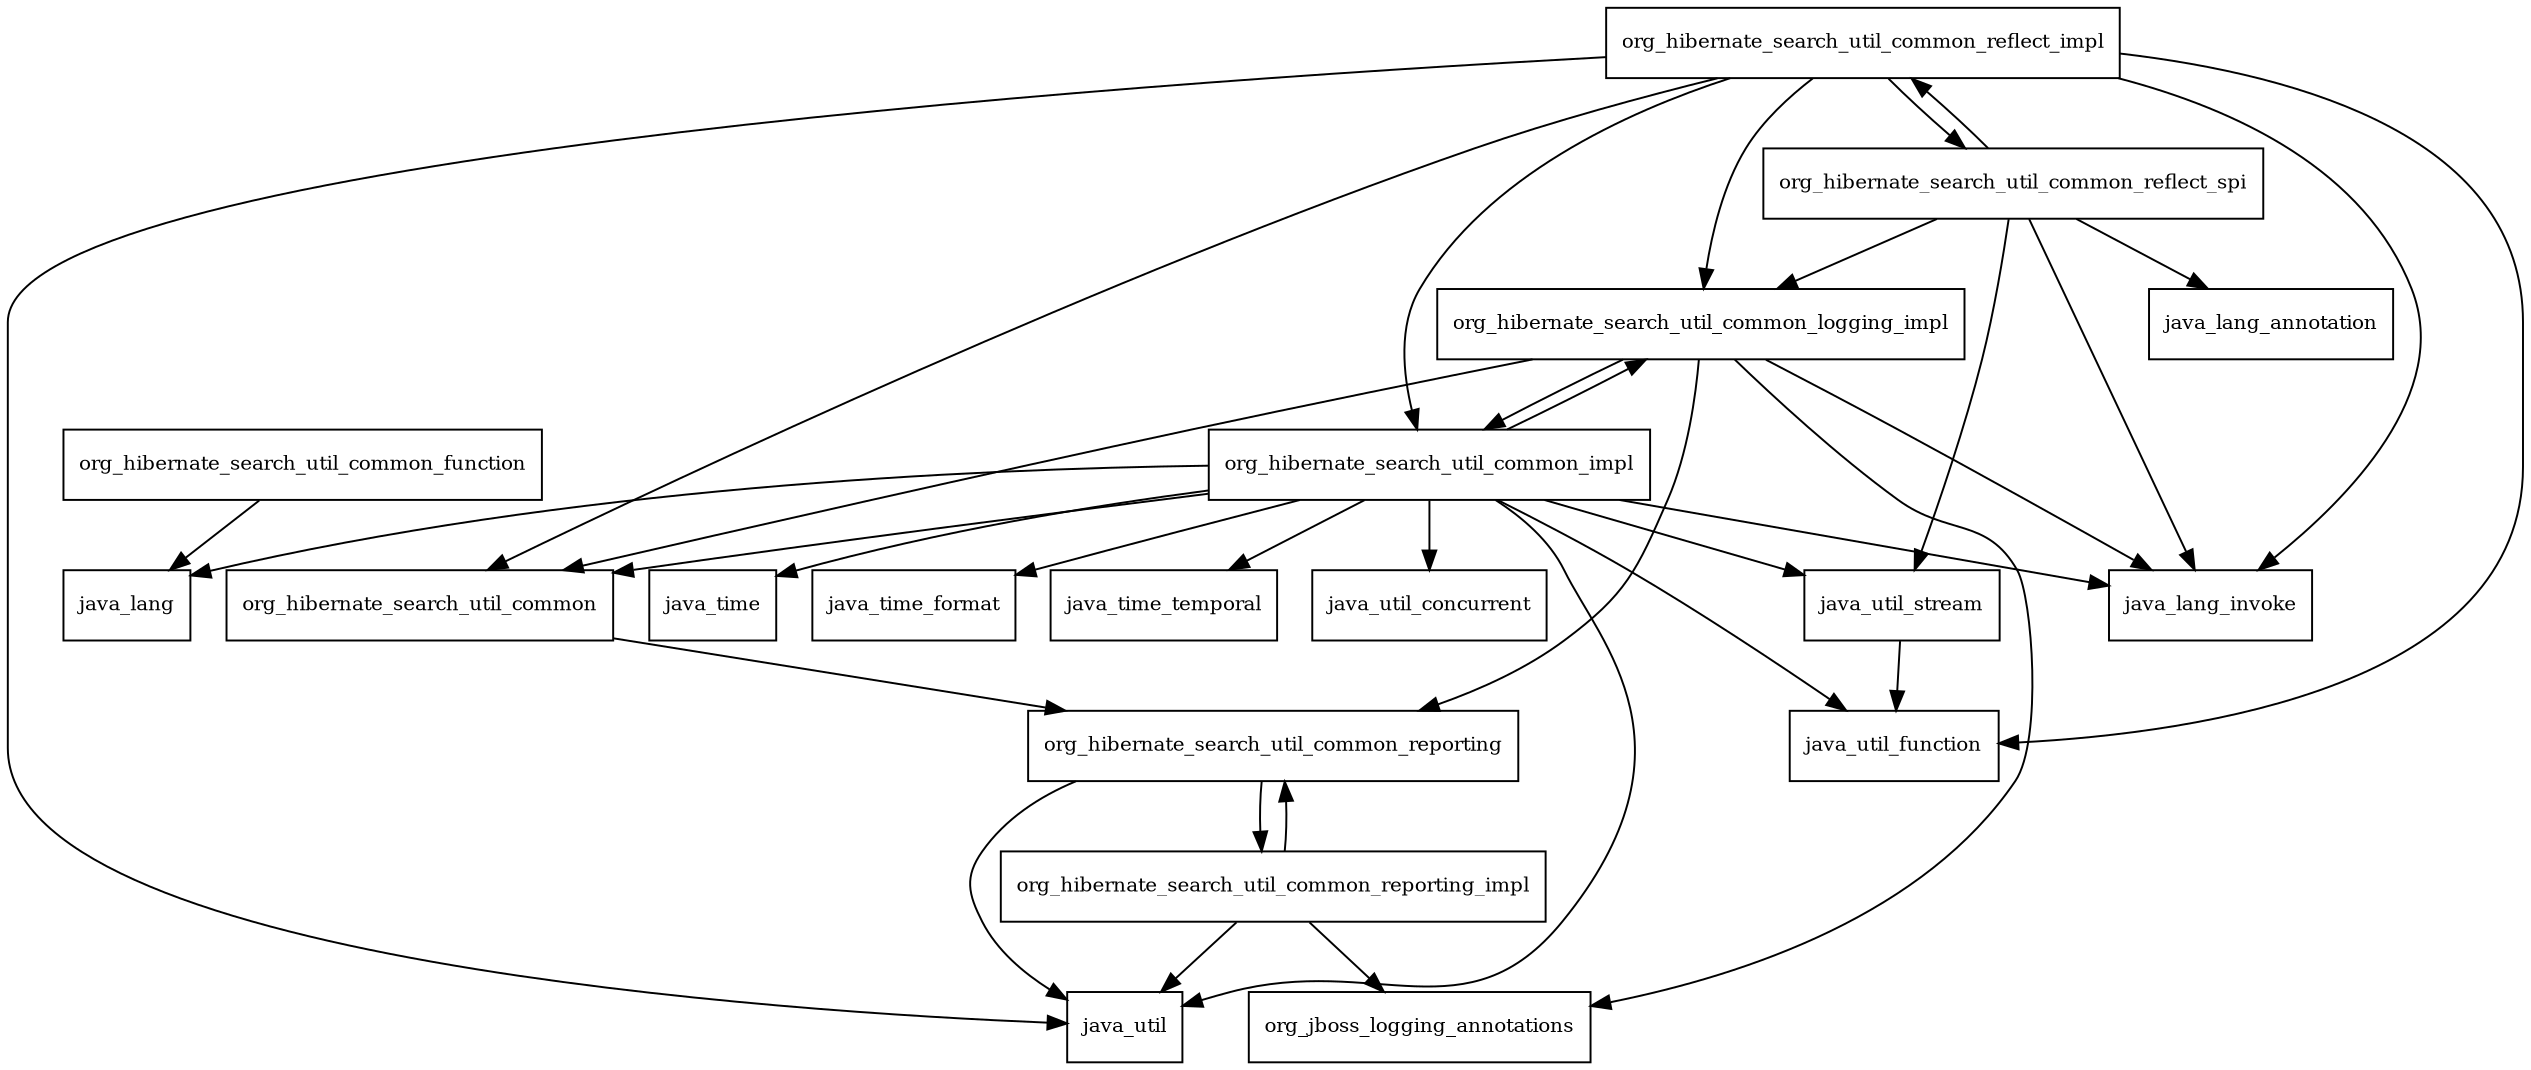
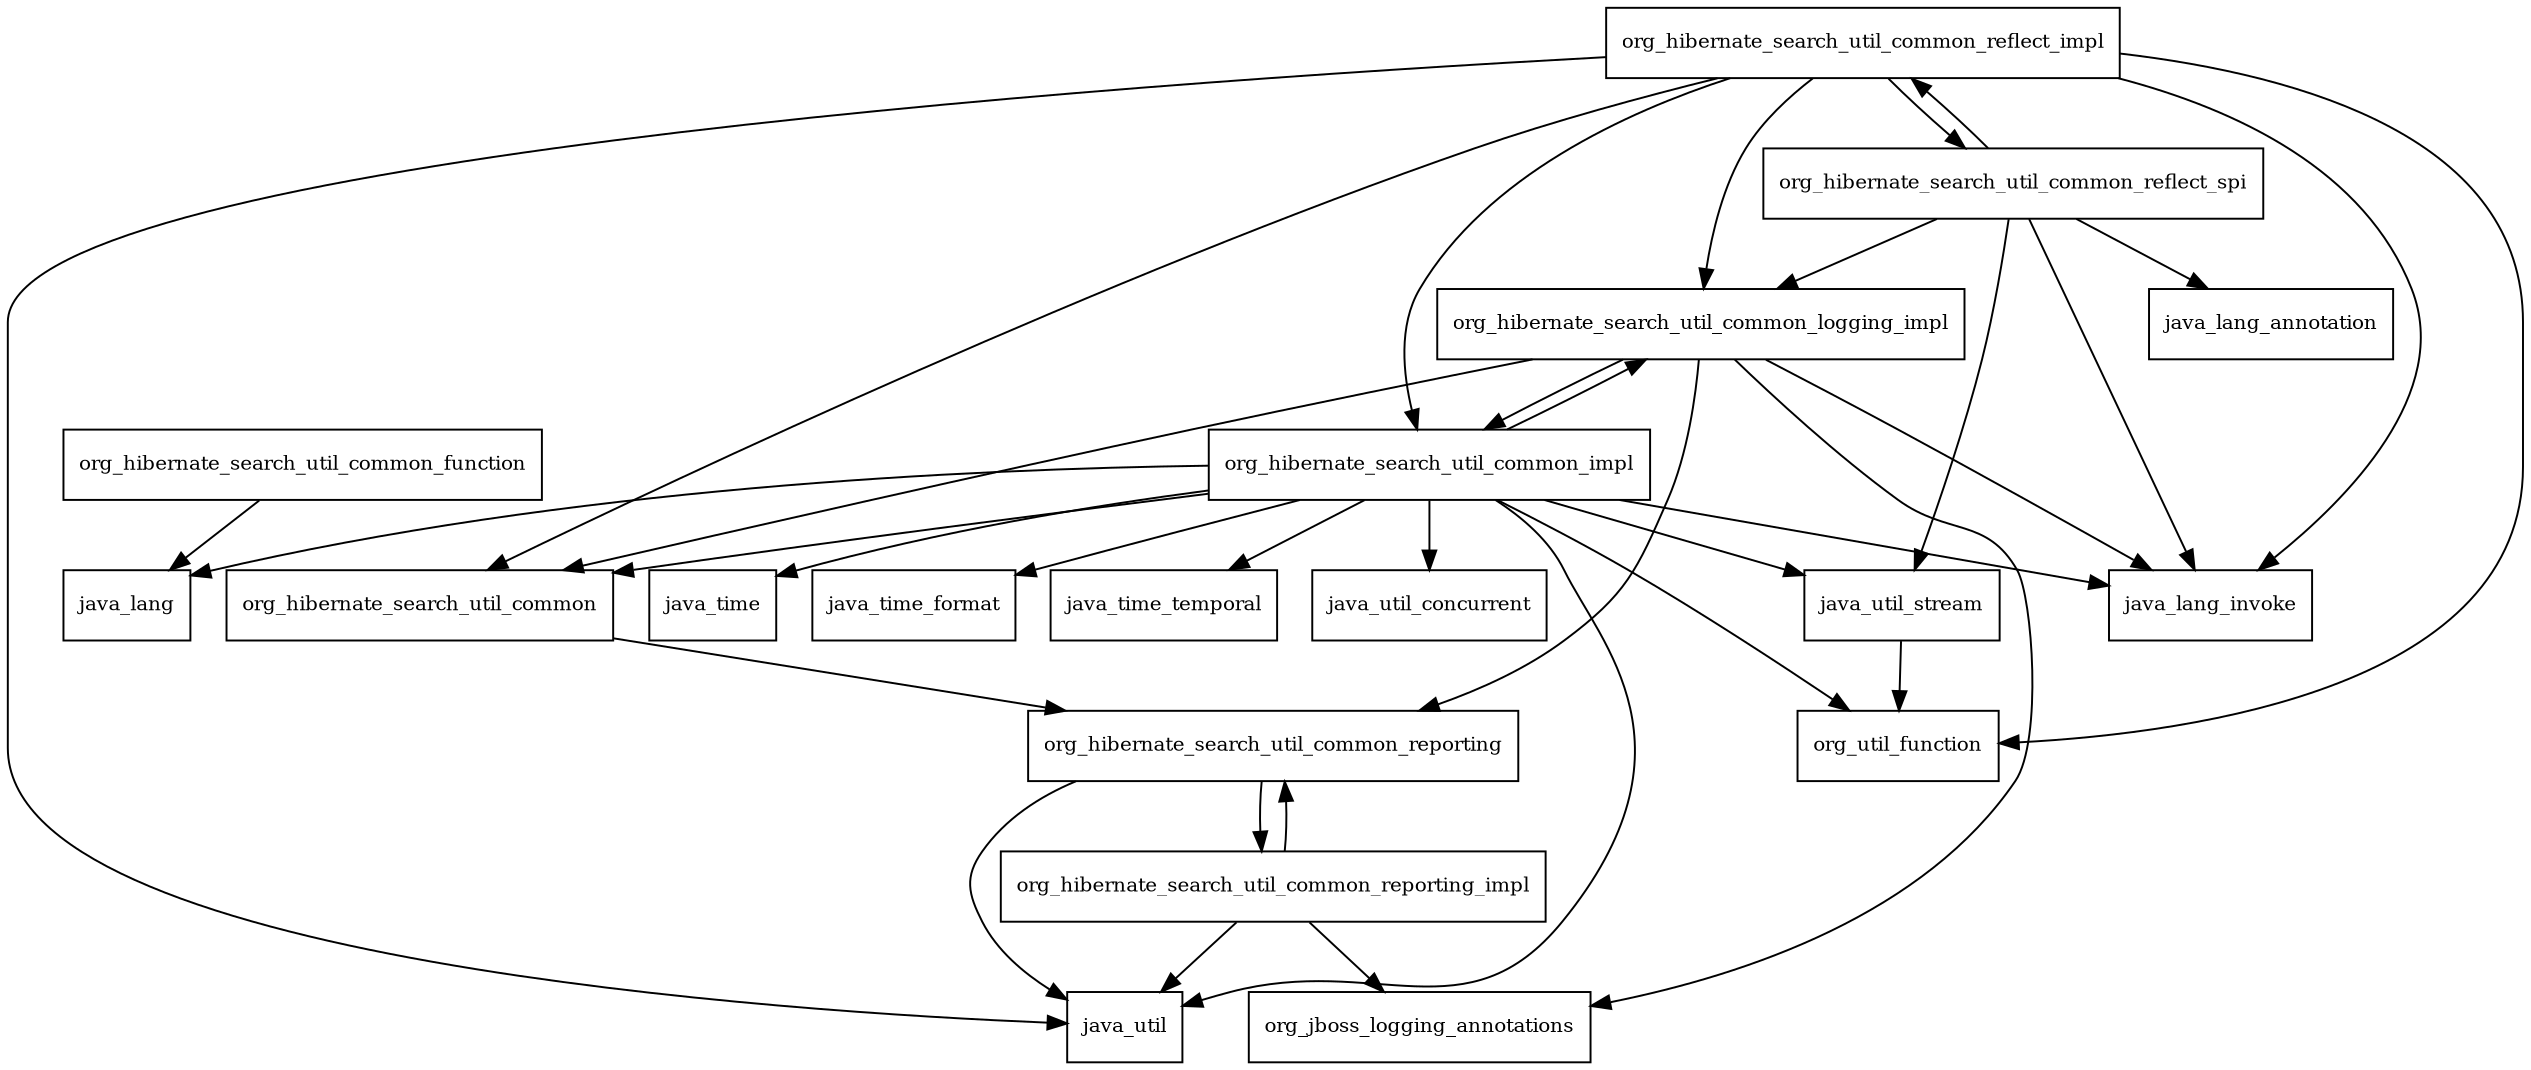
(1894, 746) -> (1898, 746)
